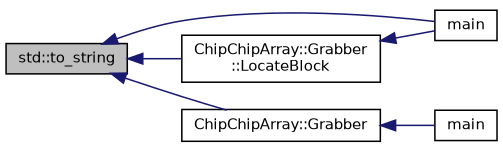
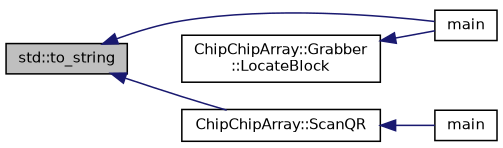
(162, 59) -> none
(281, 125) -> (281, 125)
